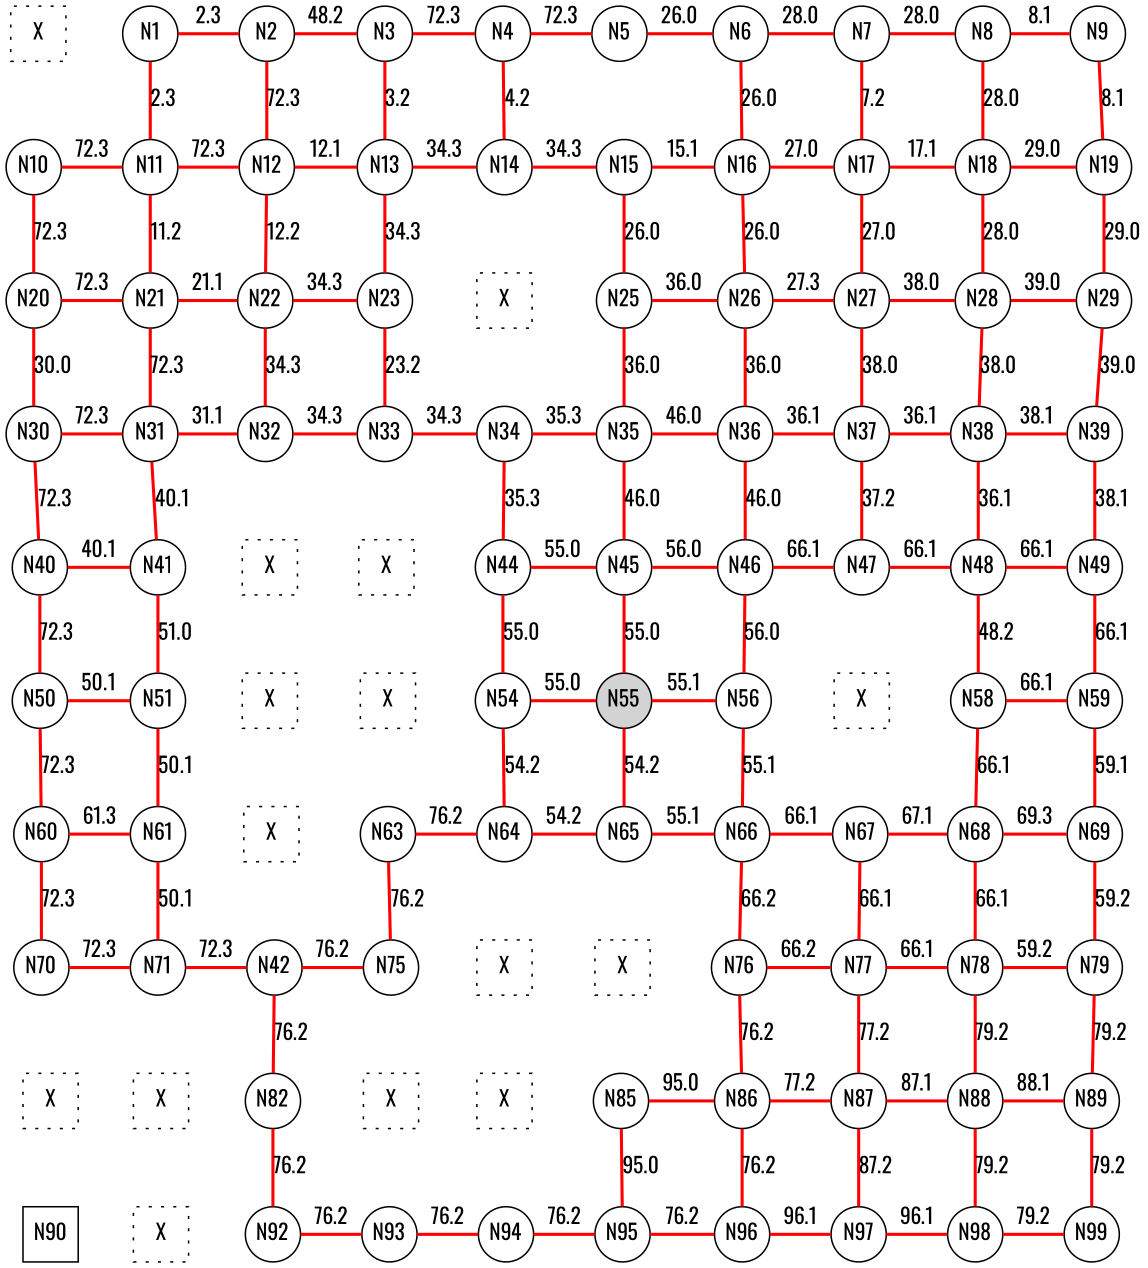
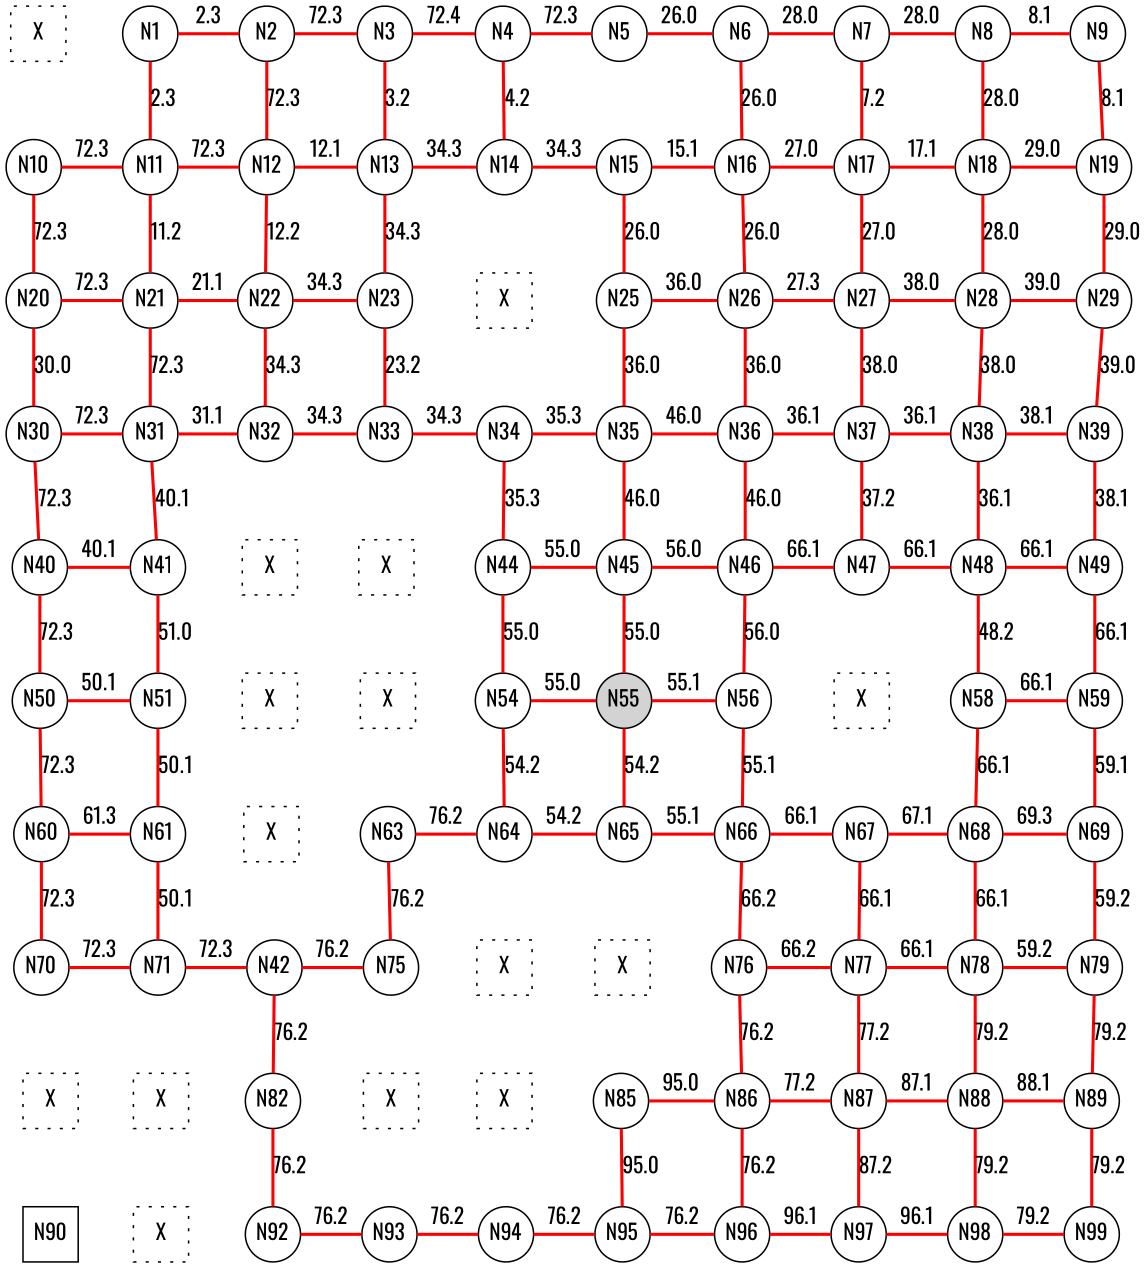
(326, 18) -> (326, 18)
(444, 18) -> (444, 18)
